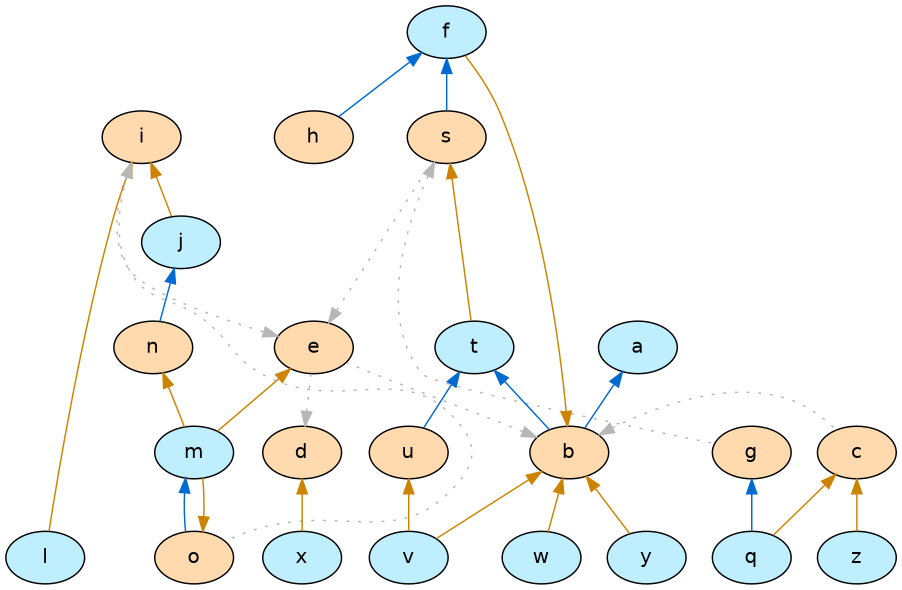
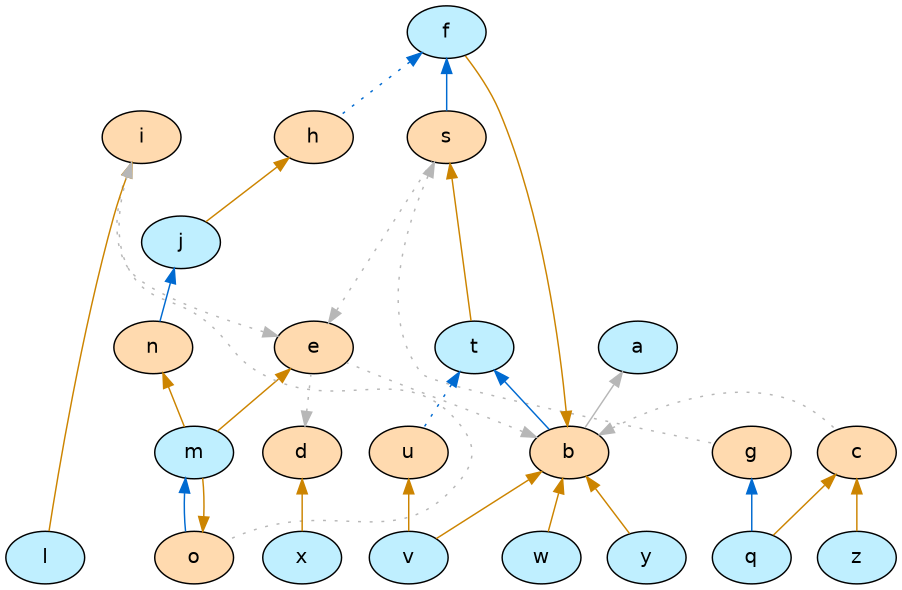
(374, 89) -> (374, 89)
(164, 196) -> (241, 194)
(599, 406) -> (599, 406)
(433, 413) -> (433, 413)
